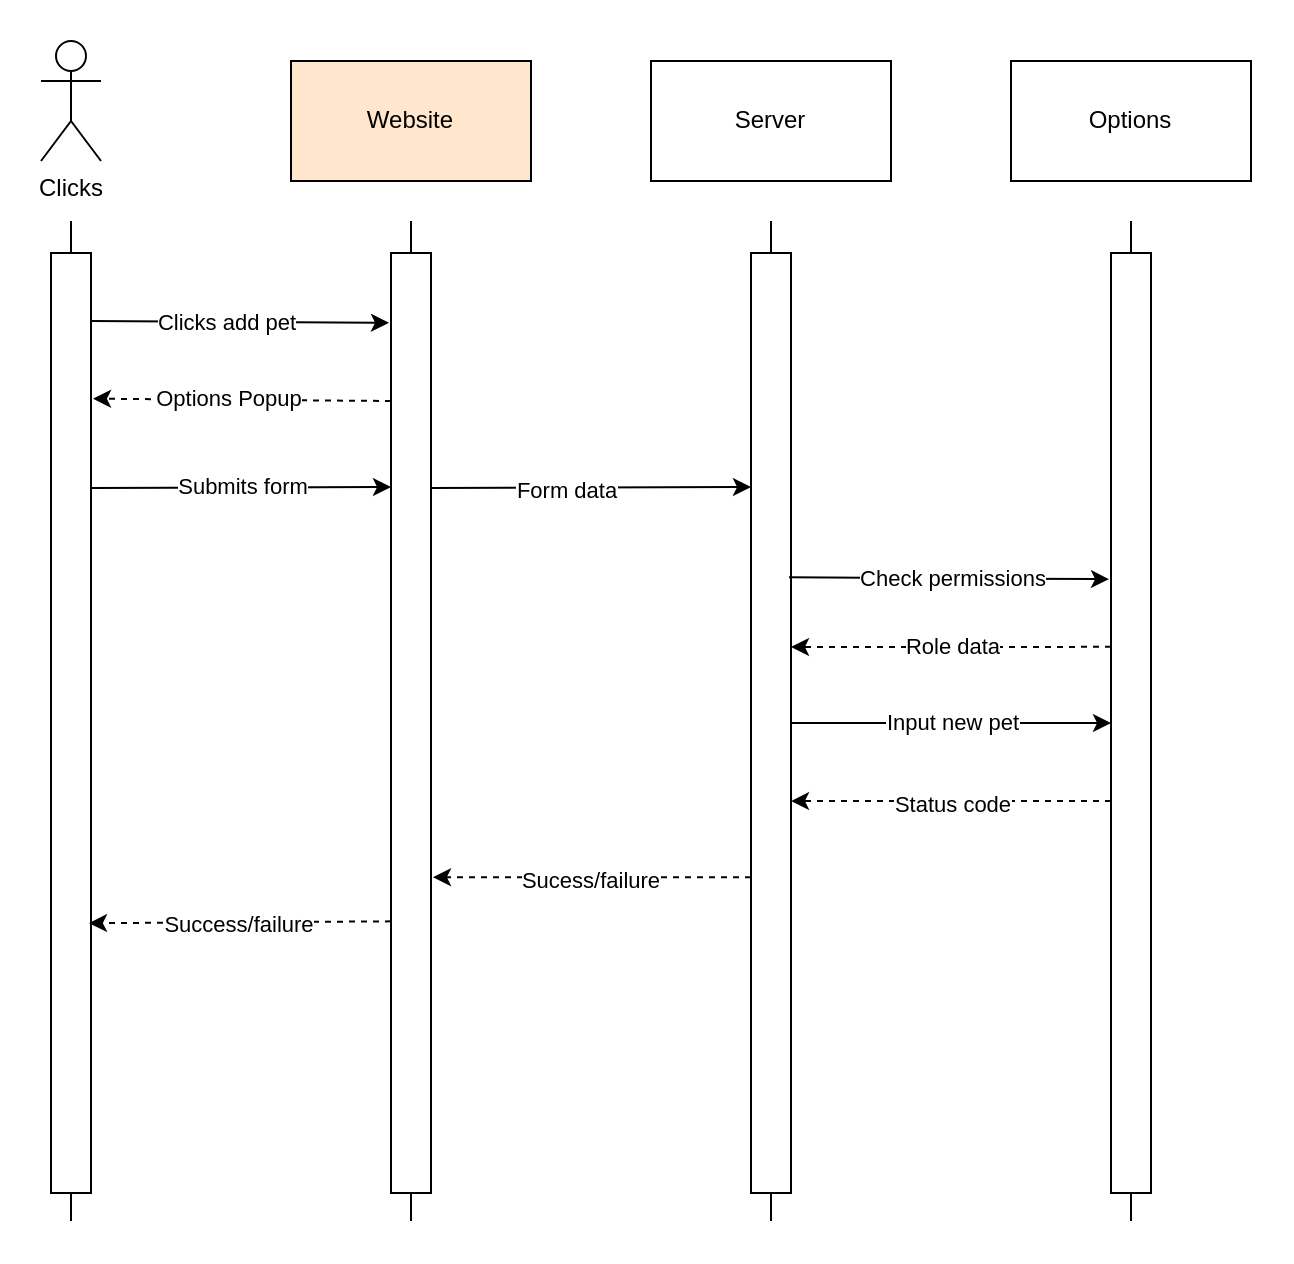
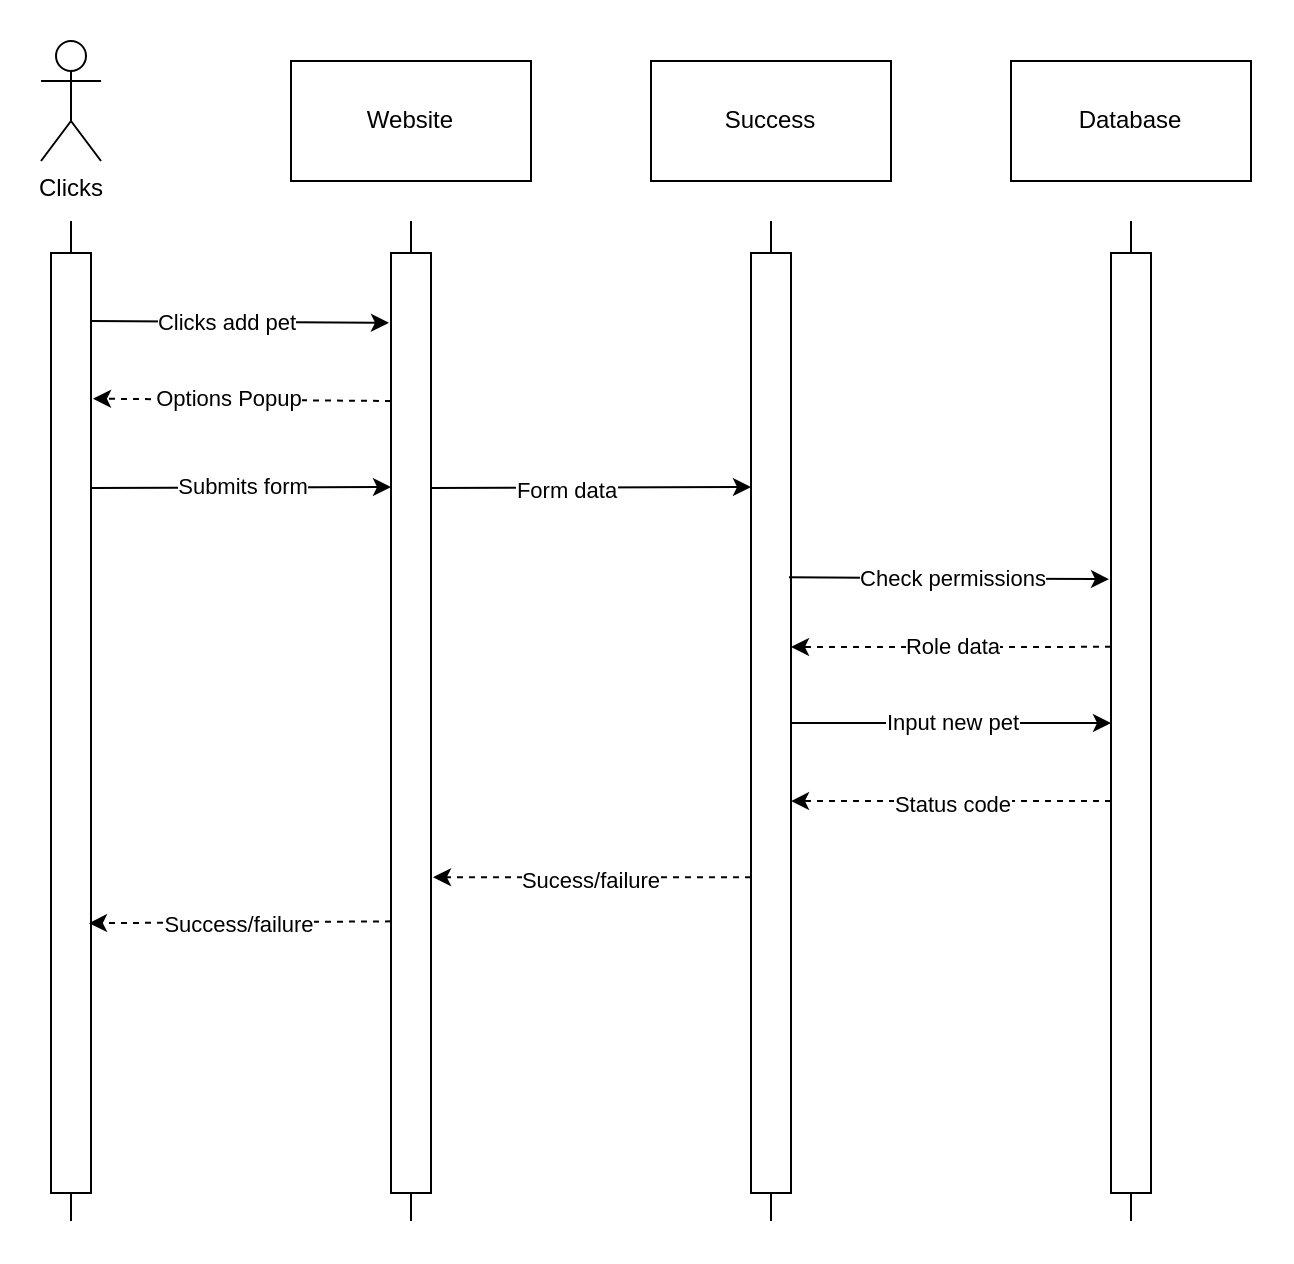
(411, 121) -> (411, 121)
(771, 121) -> (771, 121)
(1131, 121) -> (1131, 121)
